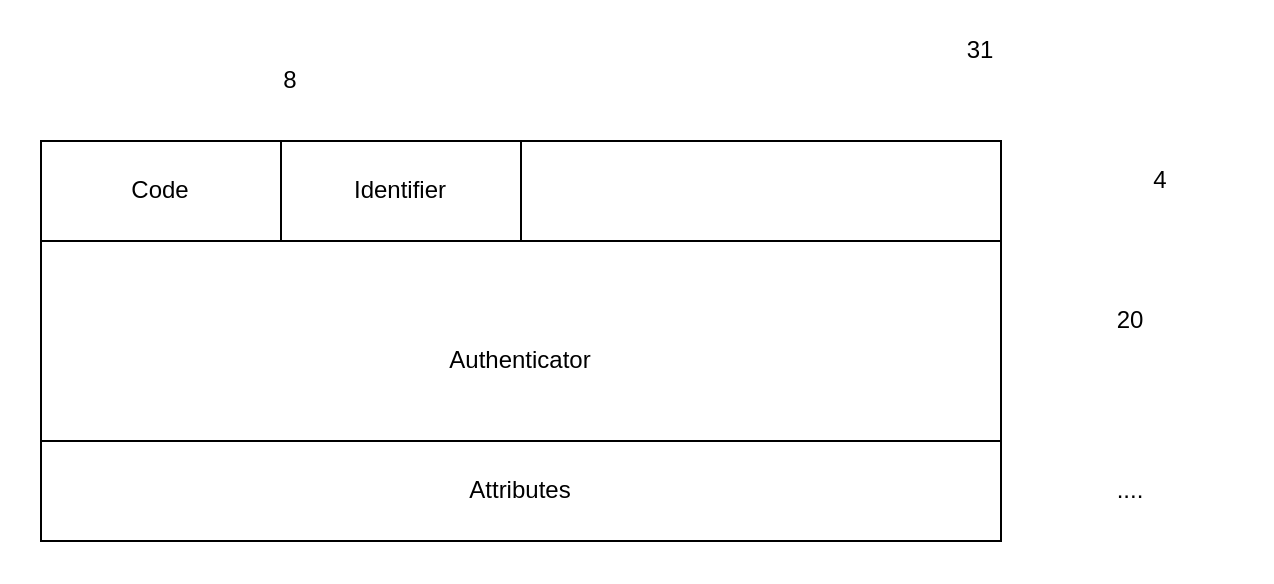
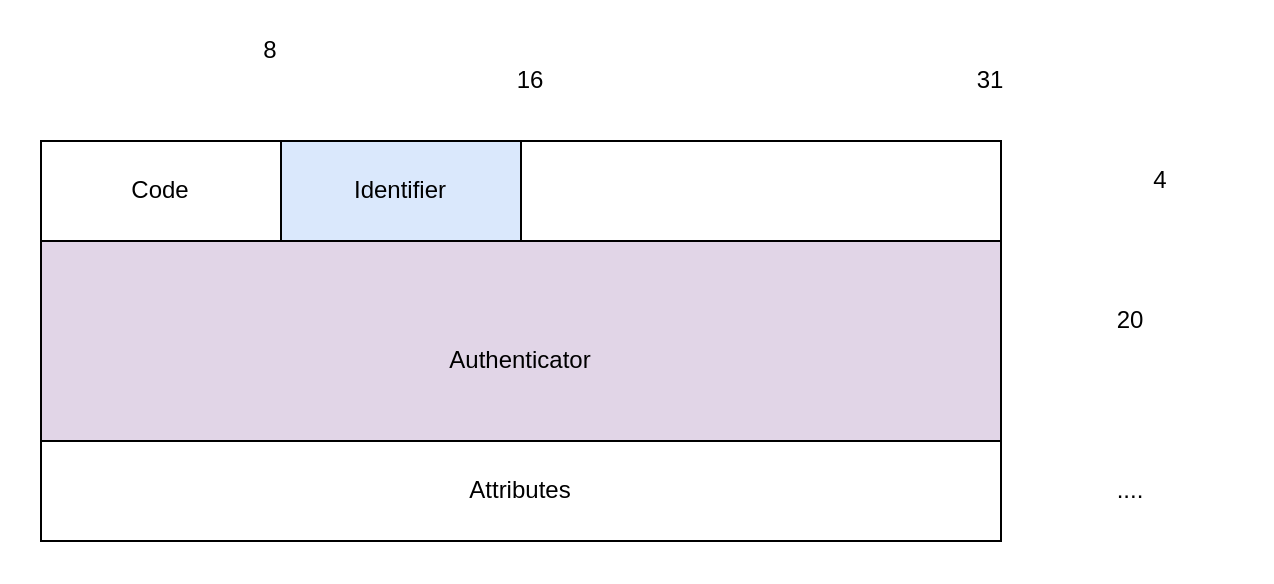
(981, 51) -> (991, 81)
(291, 81) -> (271, 51)
none -> (531, 81)
(401, 191) -> (401, 191)
(521, 361) -> (521, 361)
